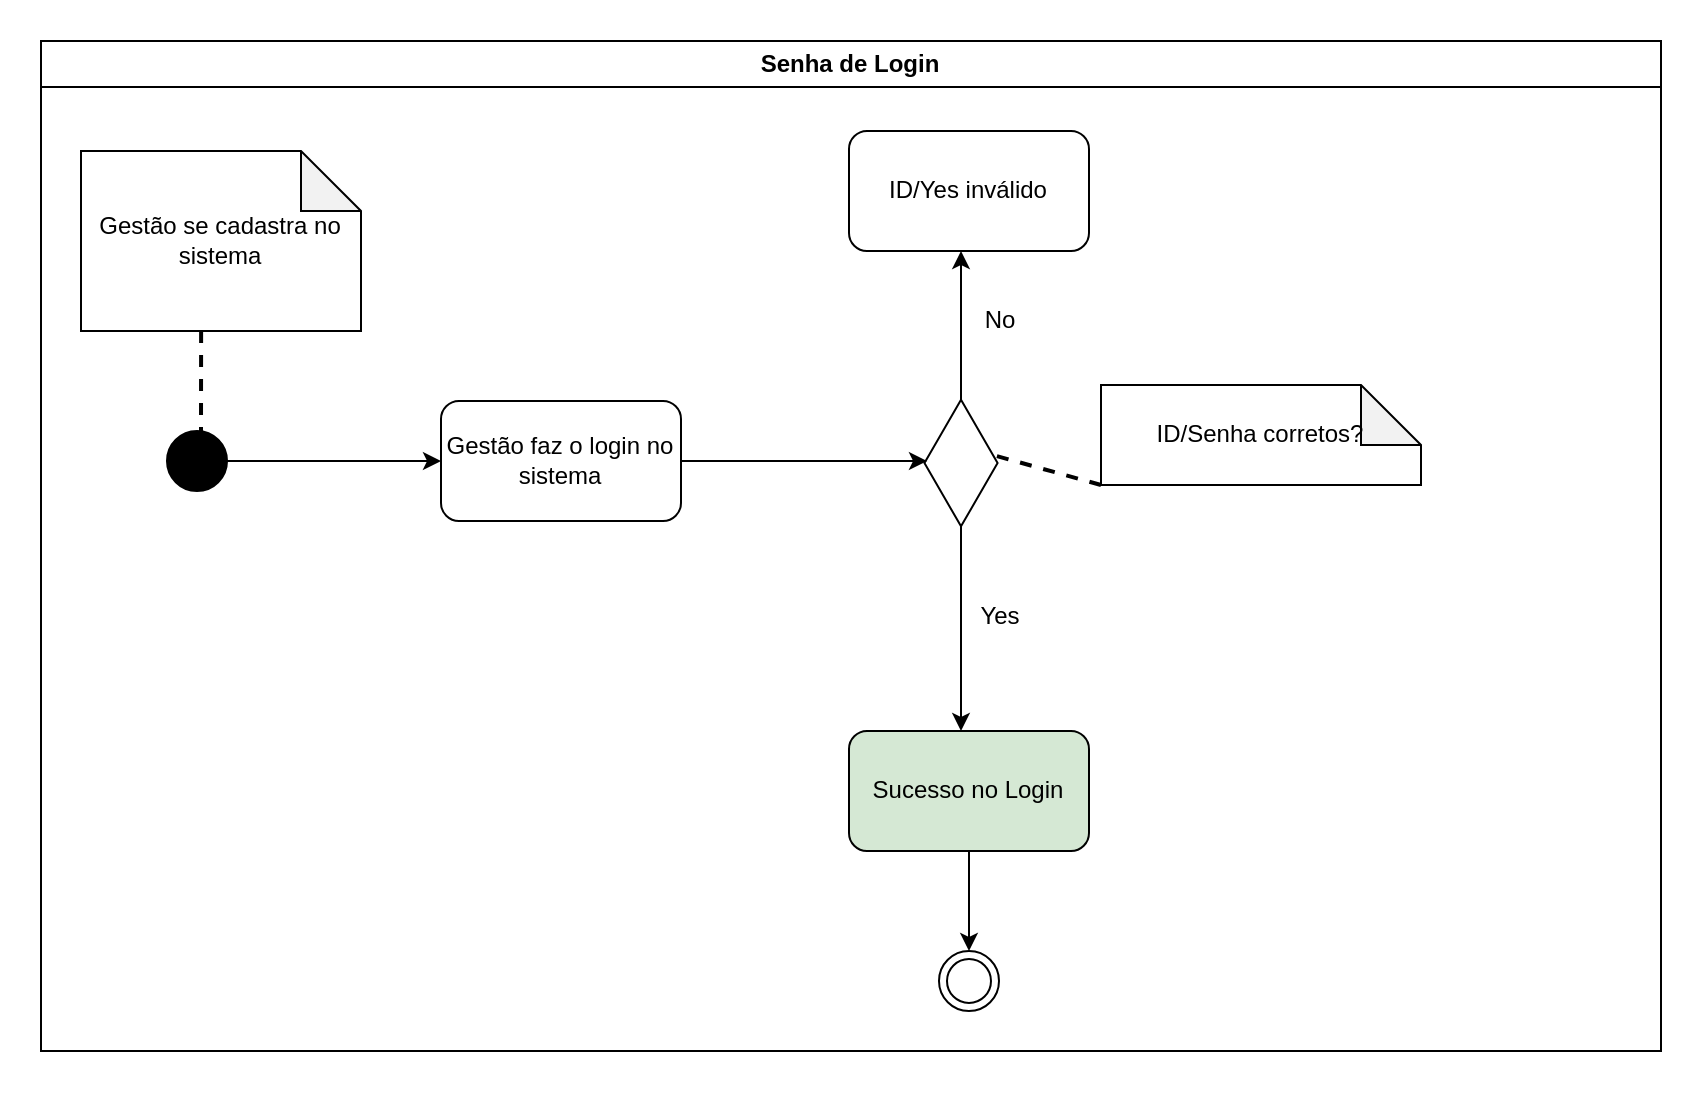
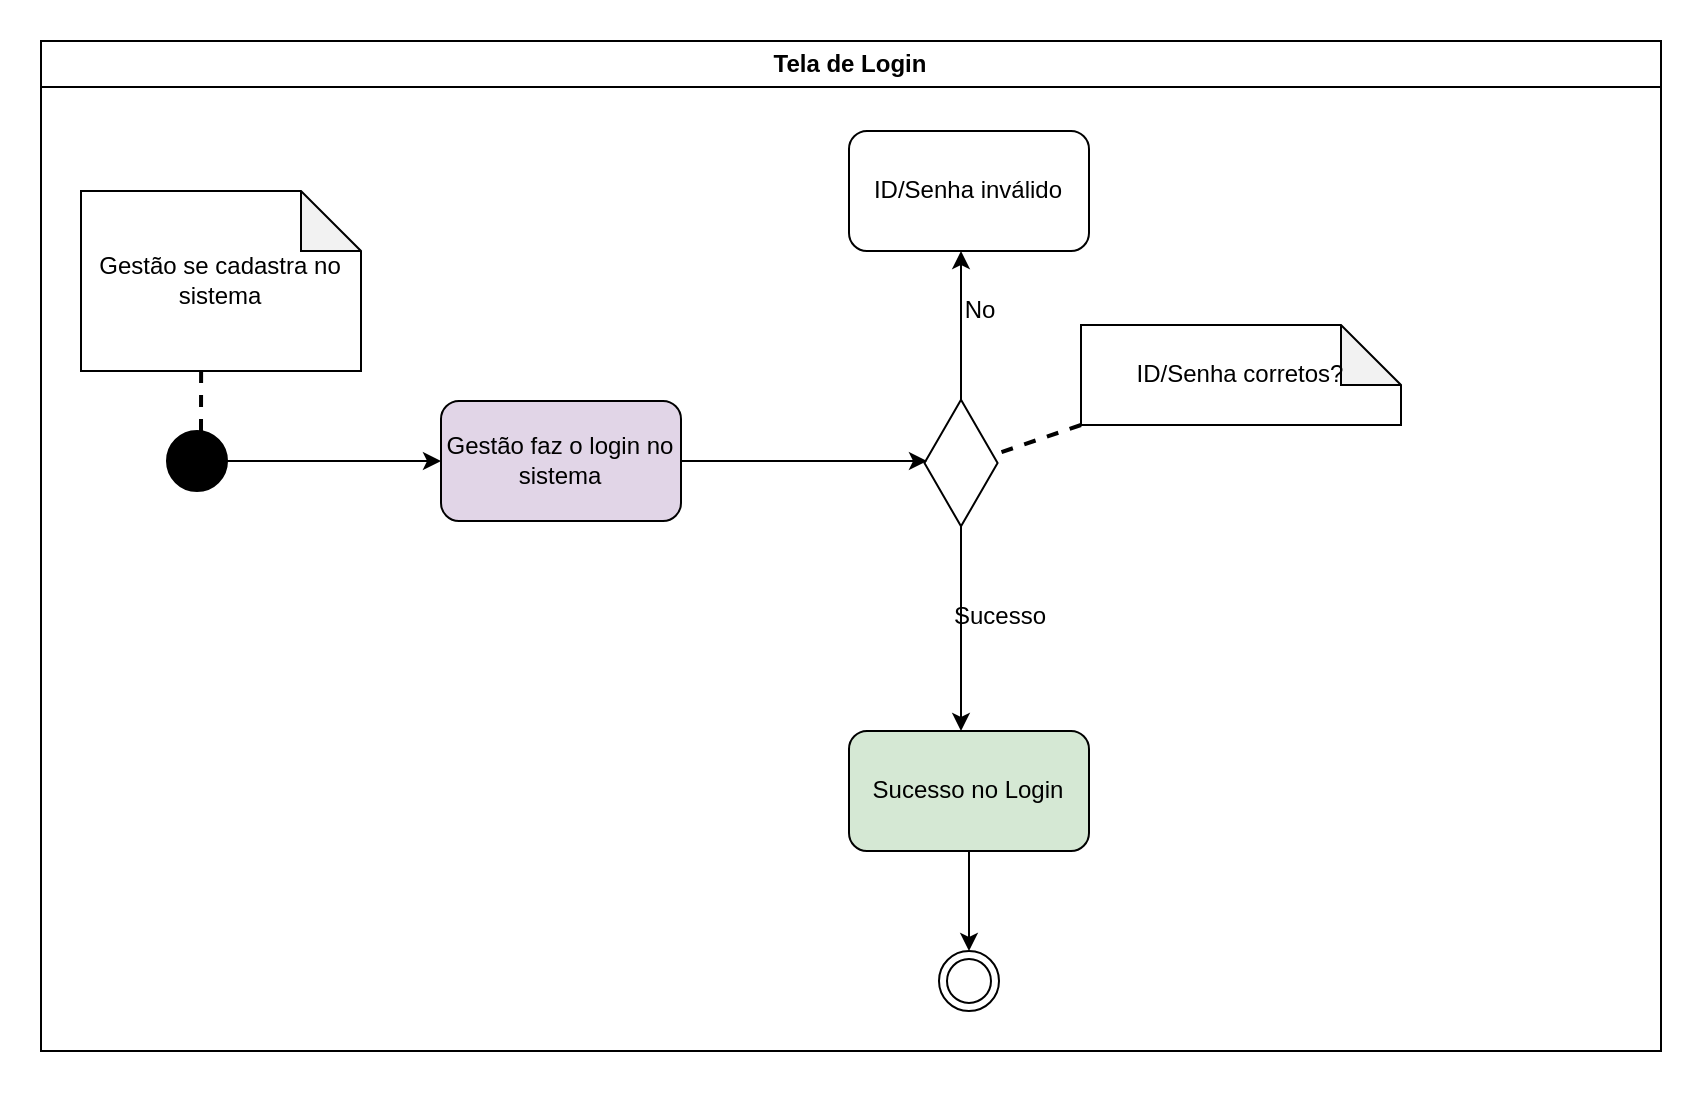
(851, 65) -> (851, 65)
(969, 191) -> (969, 191)
(221, 241) -> (221, 281)
(1001, 321) -> (981, 311)
(1261, 435) -> (1241, 375)
(561, 461) -> (561, 461)
(1001, 617) -> (1001, 617)
